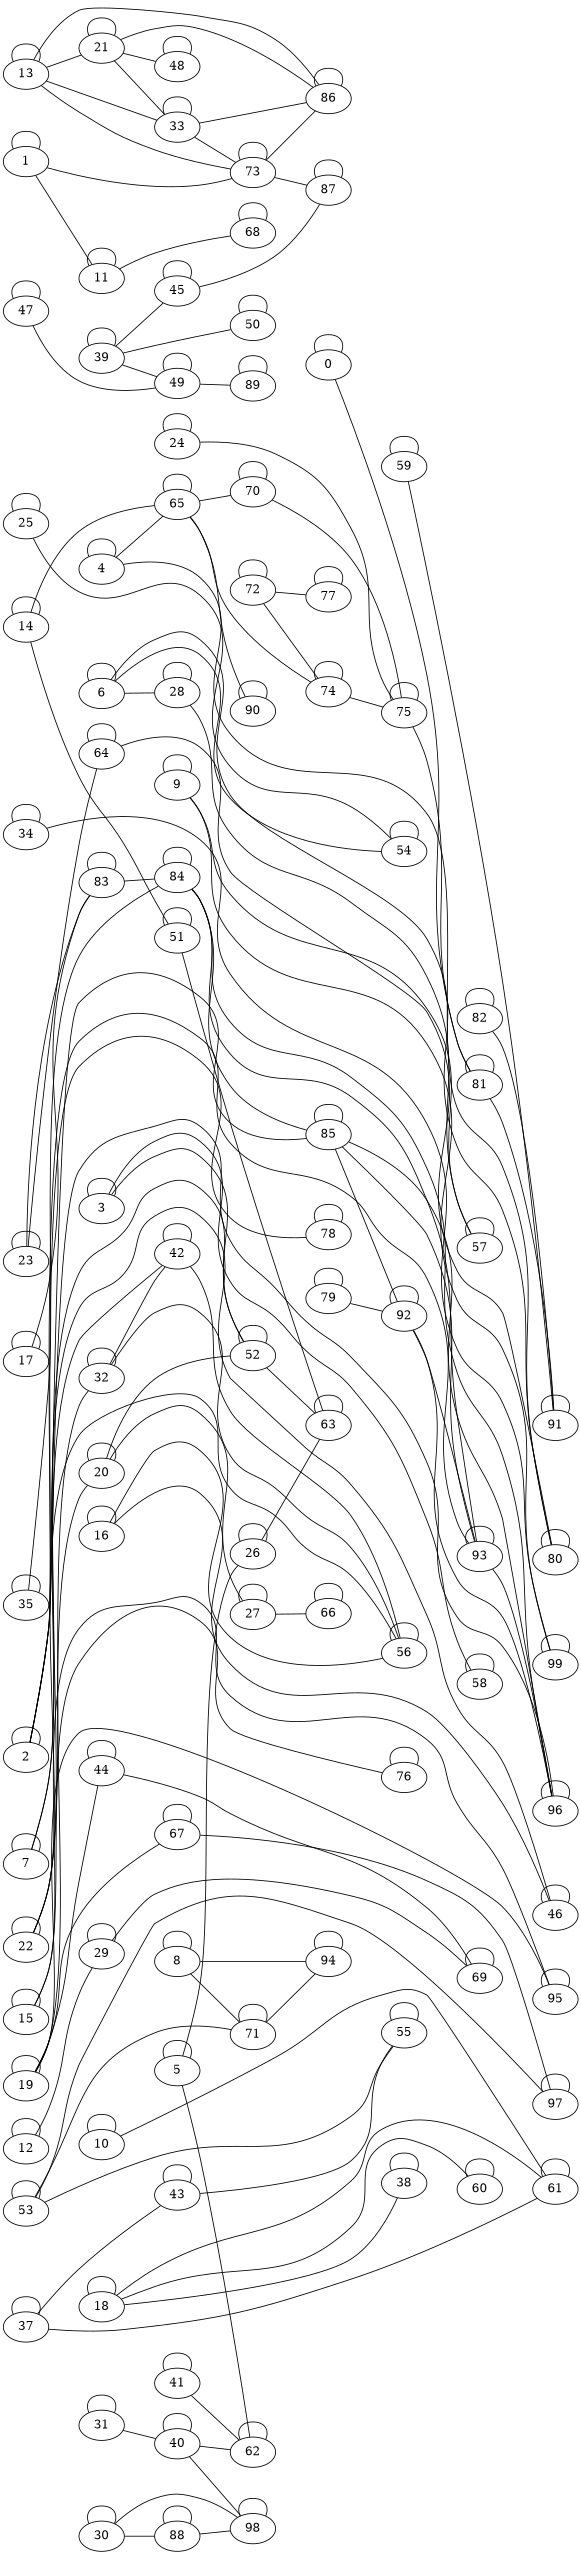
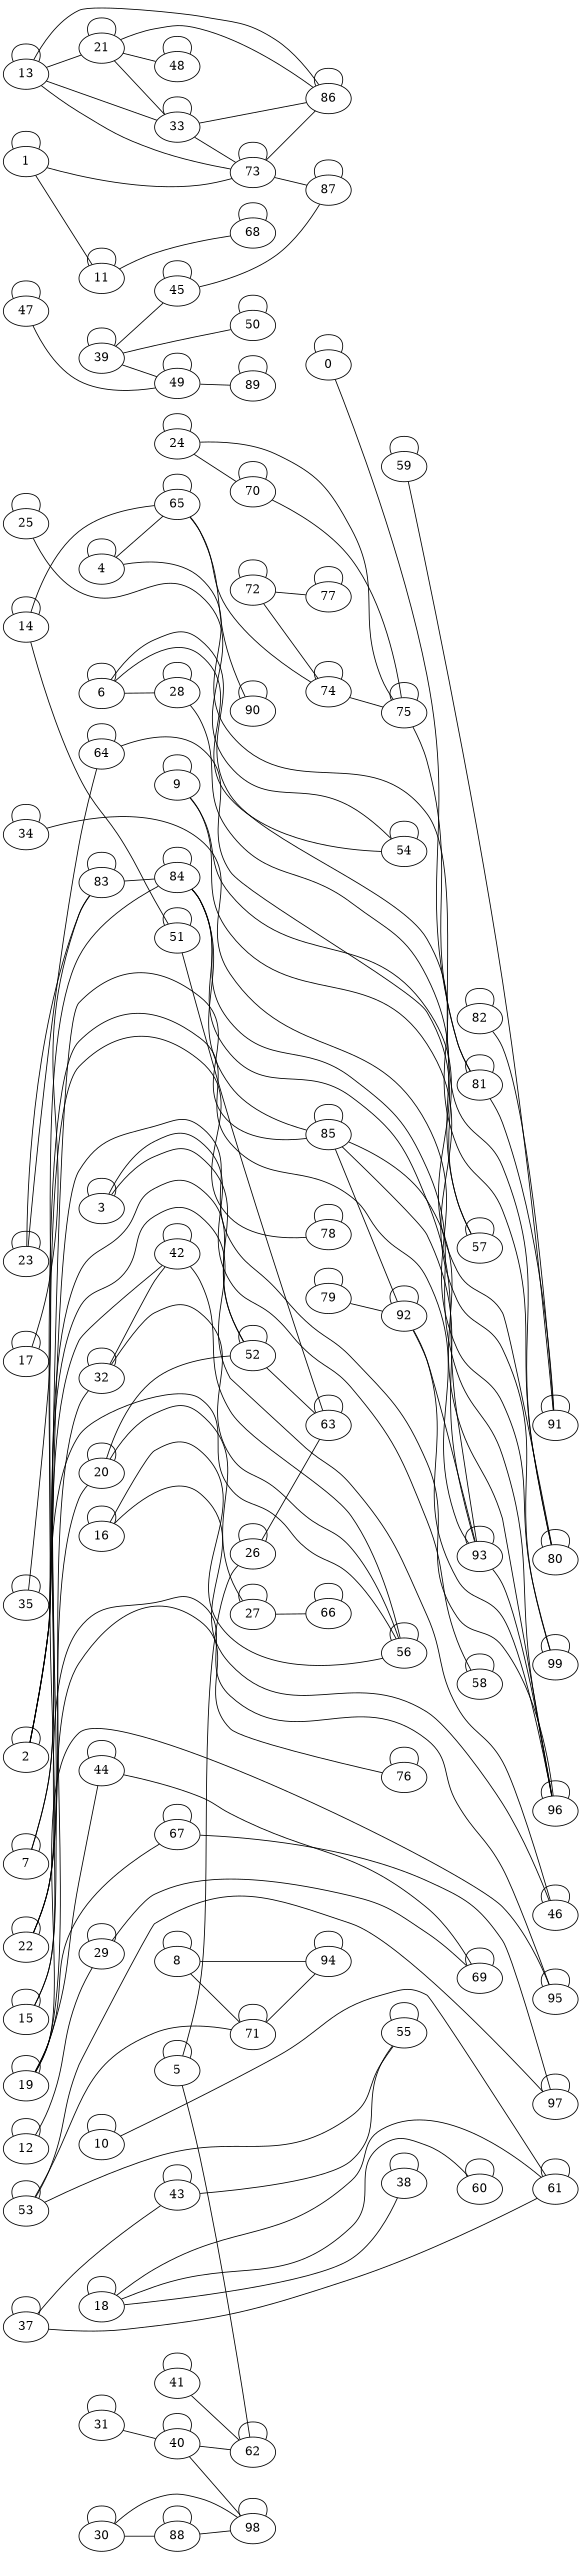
(215, 498) -> (215, 468)
